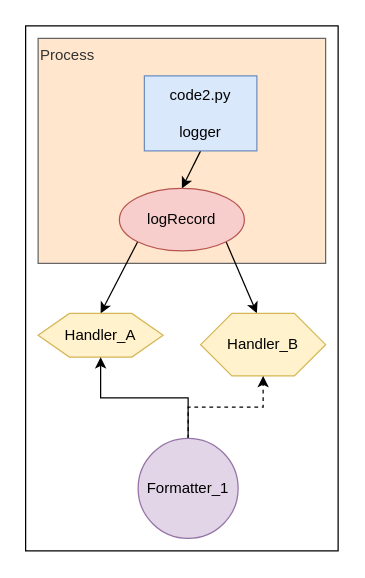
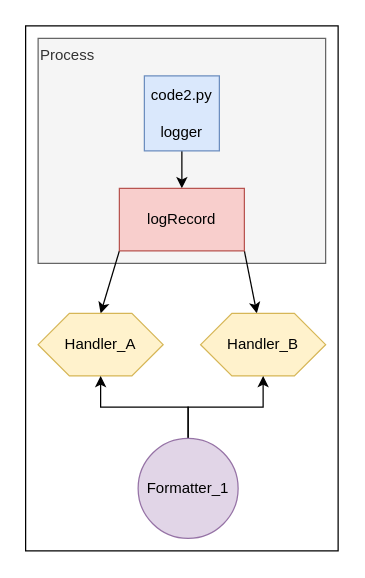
(70, 56) -> (70, 56)
(201, 113) -> (182, 113)
(182, 219) -> (182, 219)
(101, 335) -> (101, 344)
(238, 407) -> (238, 407)
